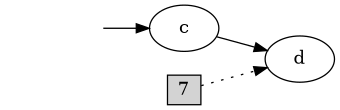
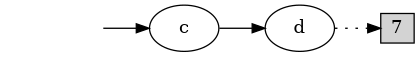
(228, 78) -> (351, 28)
